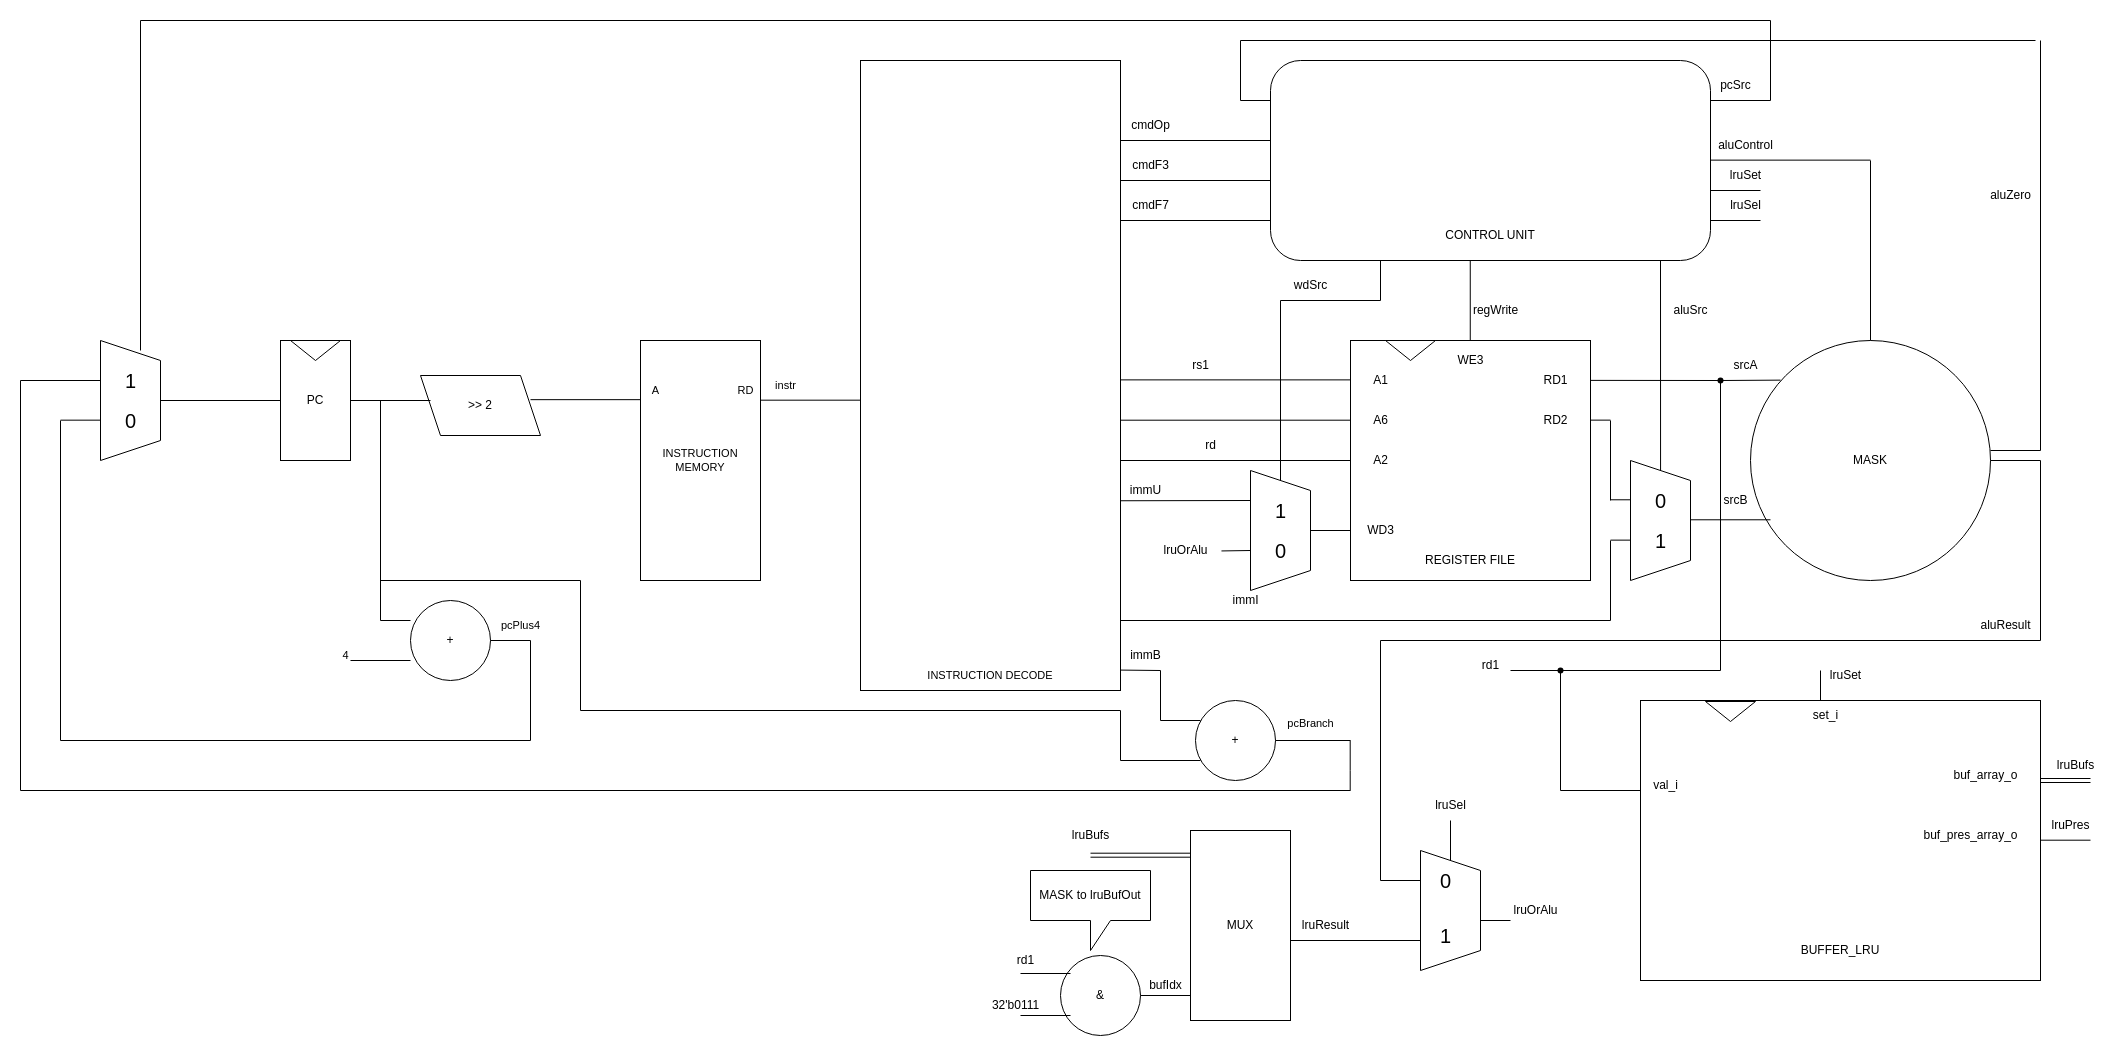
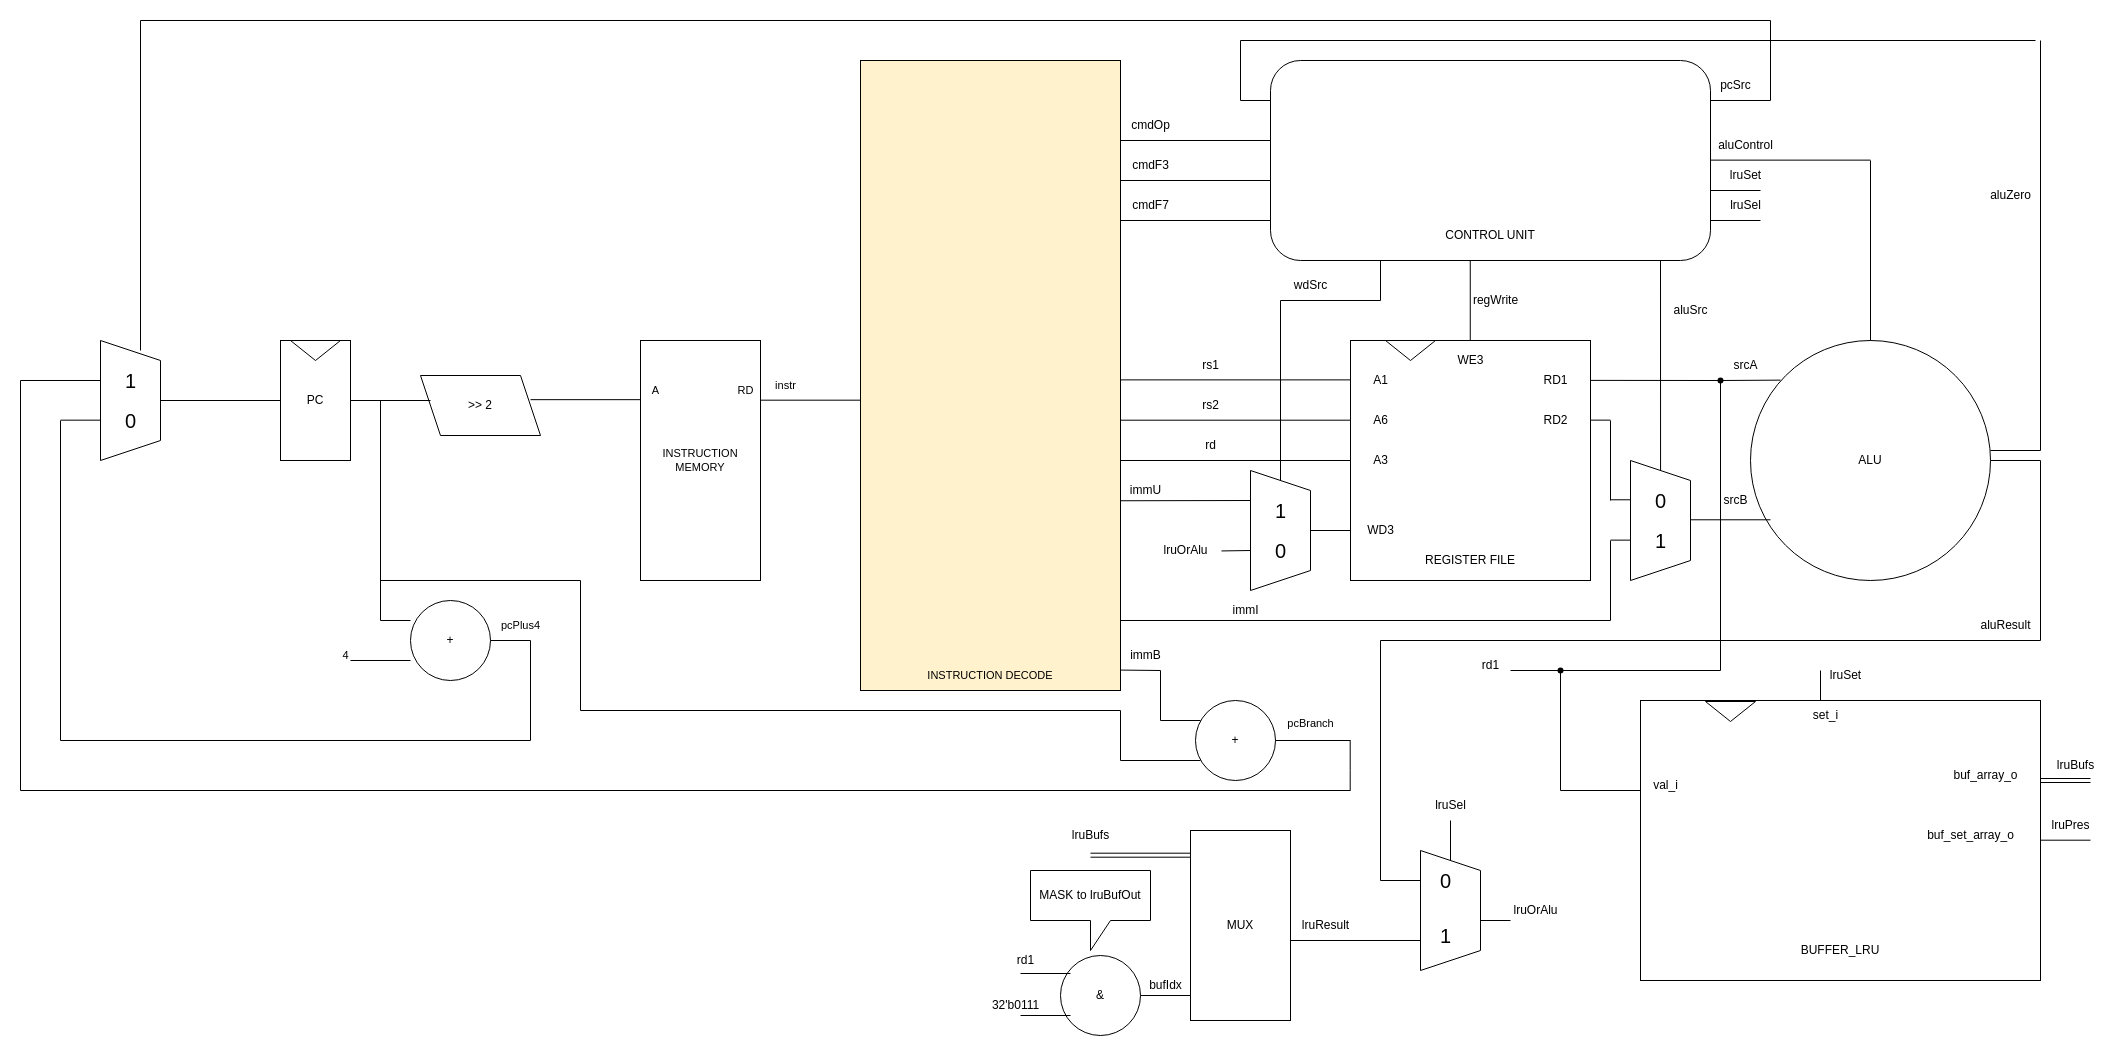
(1496, 311) -> (1496, 301)
(1201, 366) -> (1211, 366)
(991, 376) -> (991, 376)
none -> (1211, 406)
(1381, 461) -> (1381, 461)
(1871, 461) -> (1871, 461)
(1246, 601) -> (1246, 611)
(1971, 836) -> (1971, 836)
